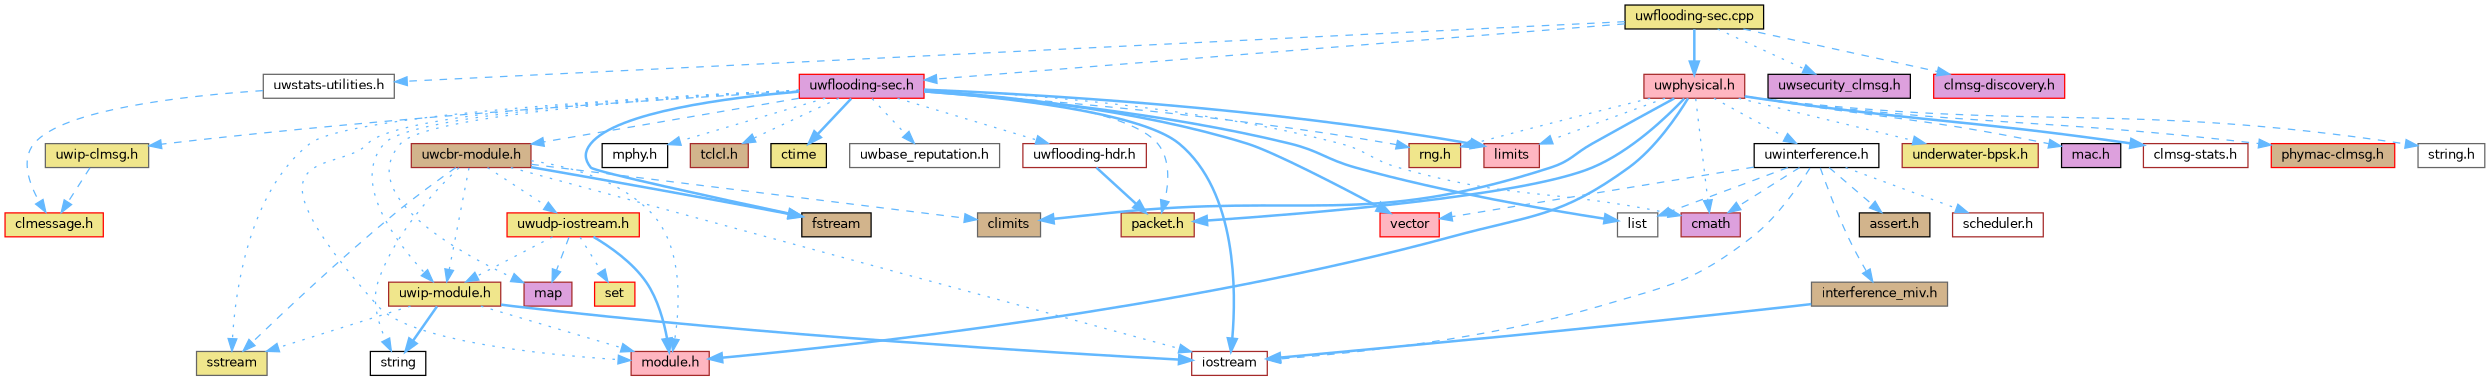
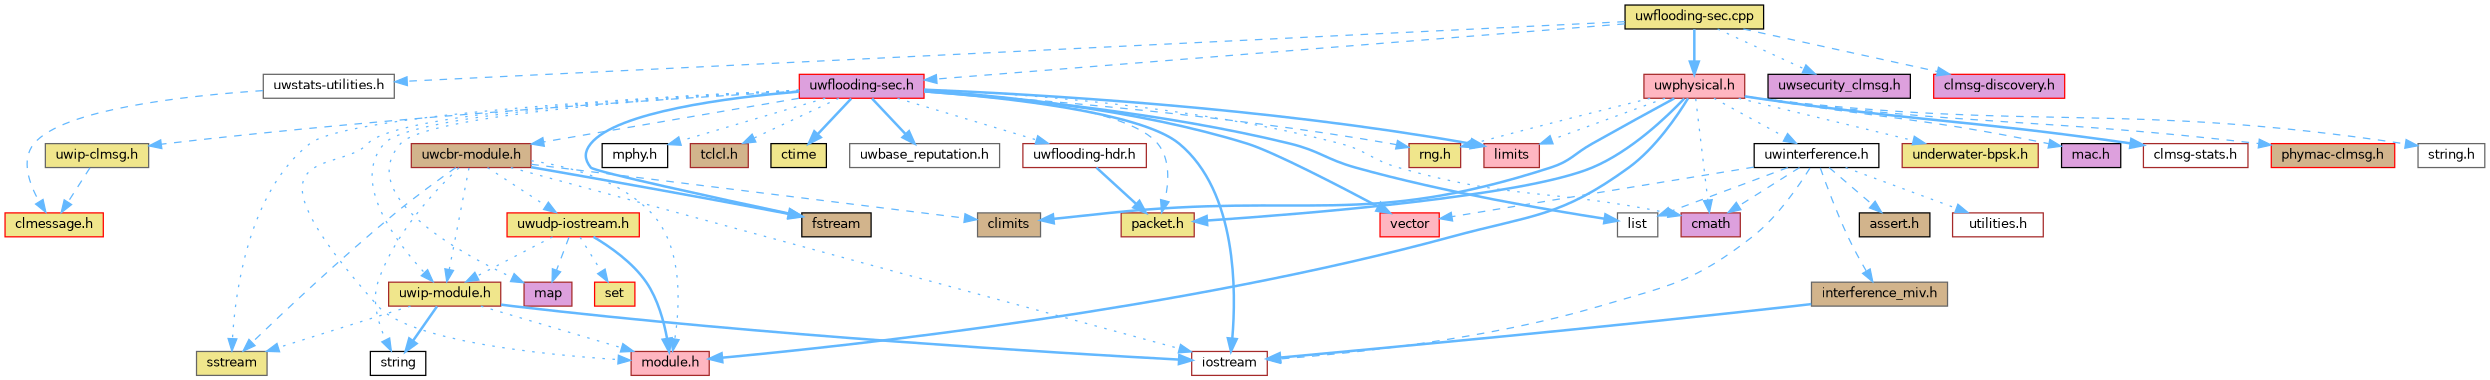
(889, 116) -> (889, 116)
(1998, 225) -> (1998, 225)
